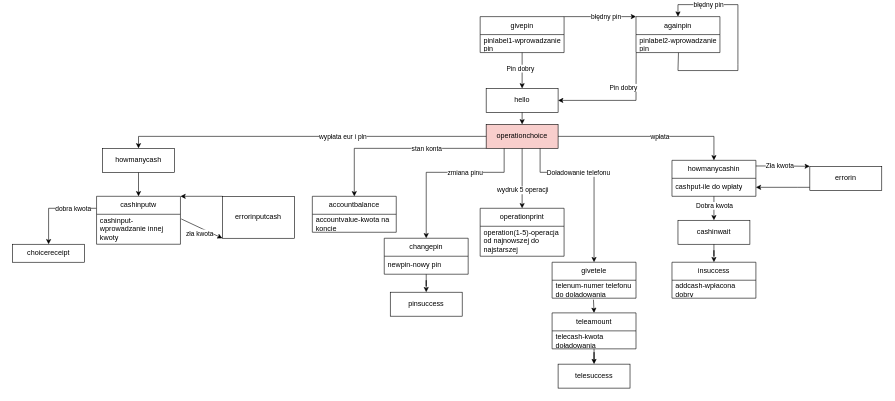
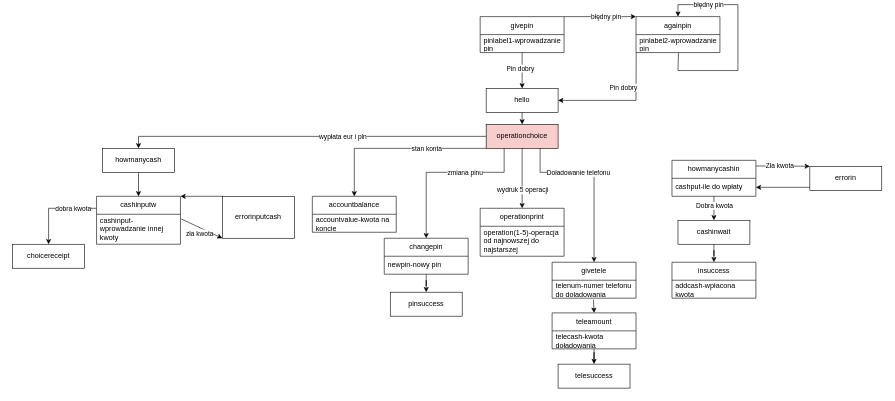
(636, 137) -> none
(48, 254) -> (48, 257)
(715, 290) -> (715, 290)
